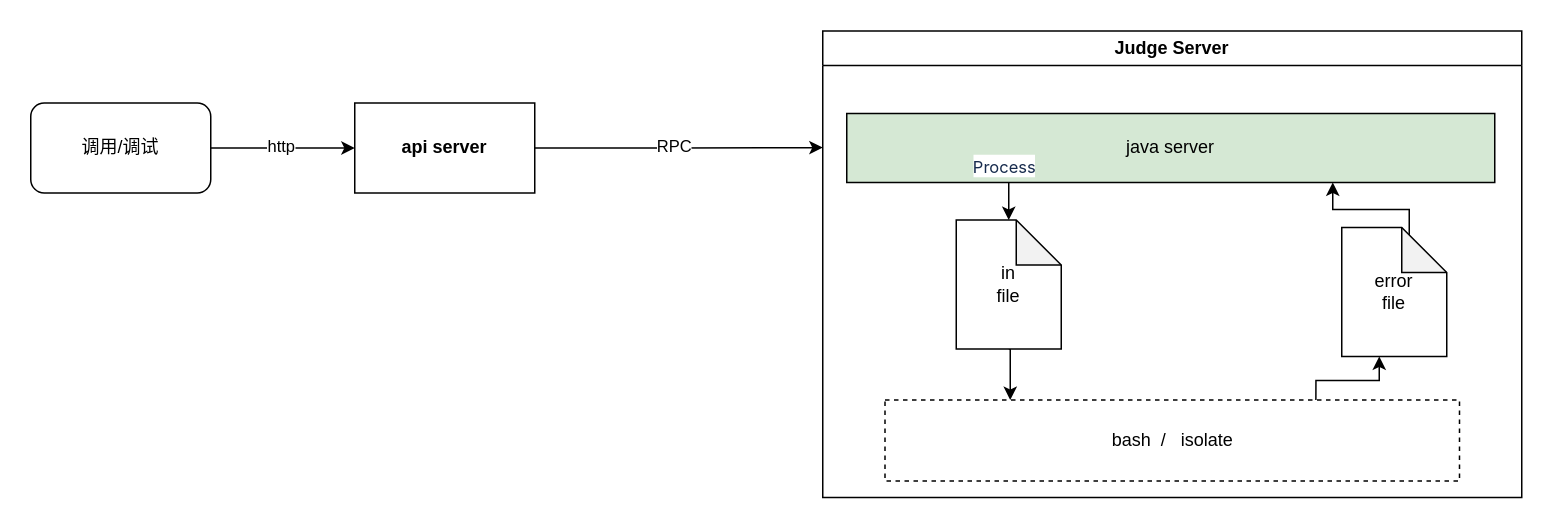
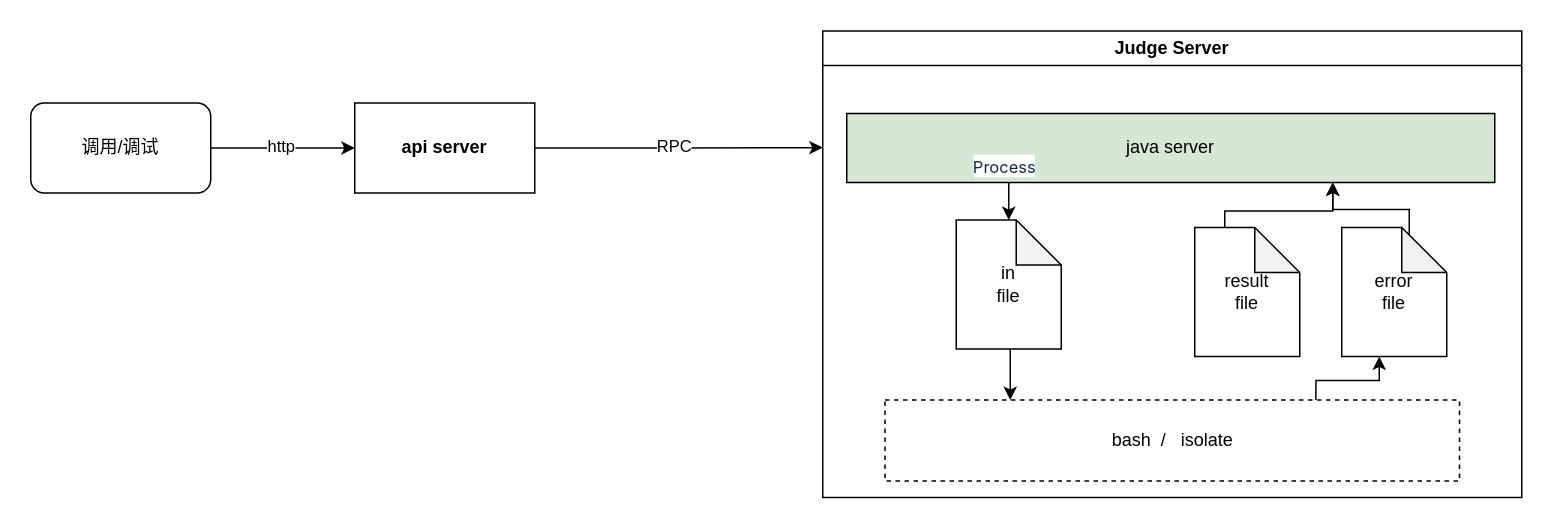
none -> (1271, 211)
none -> (1247, 292)
